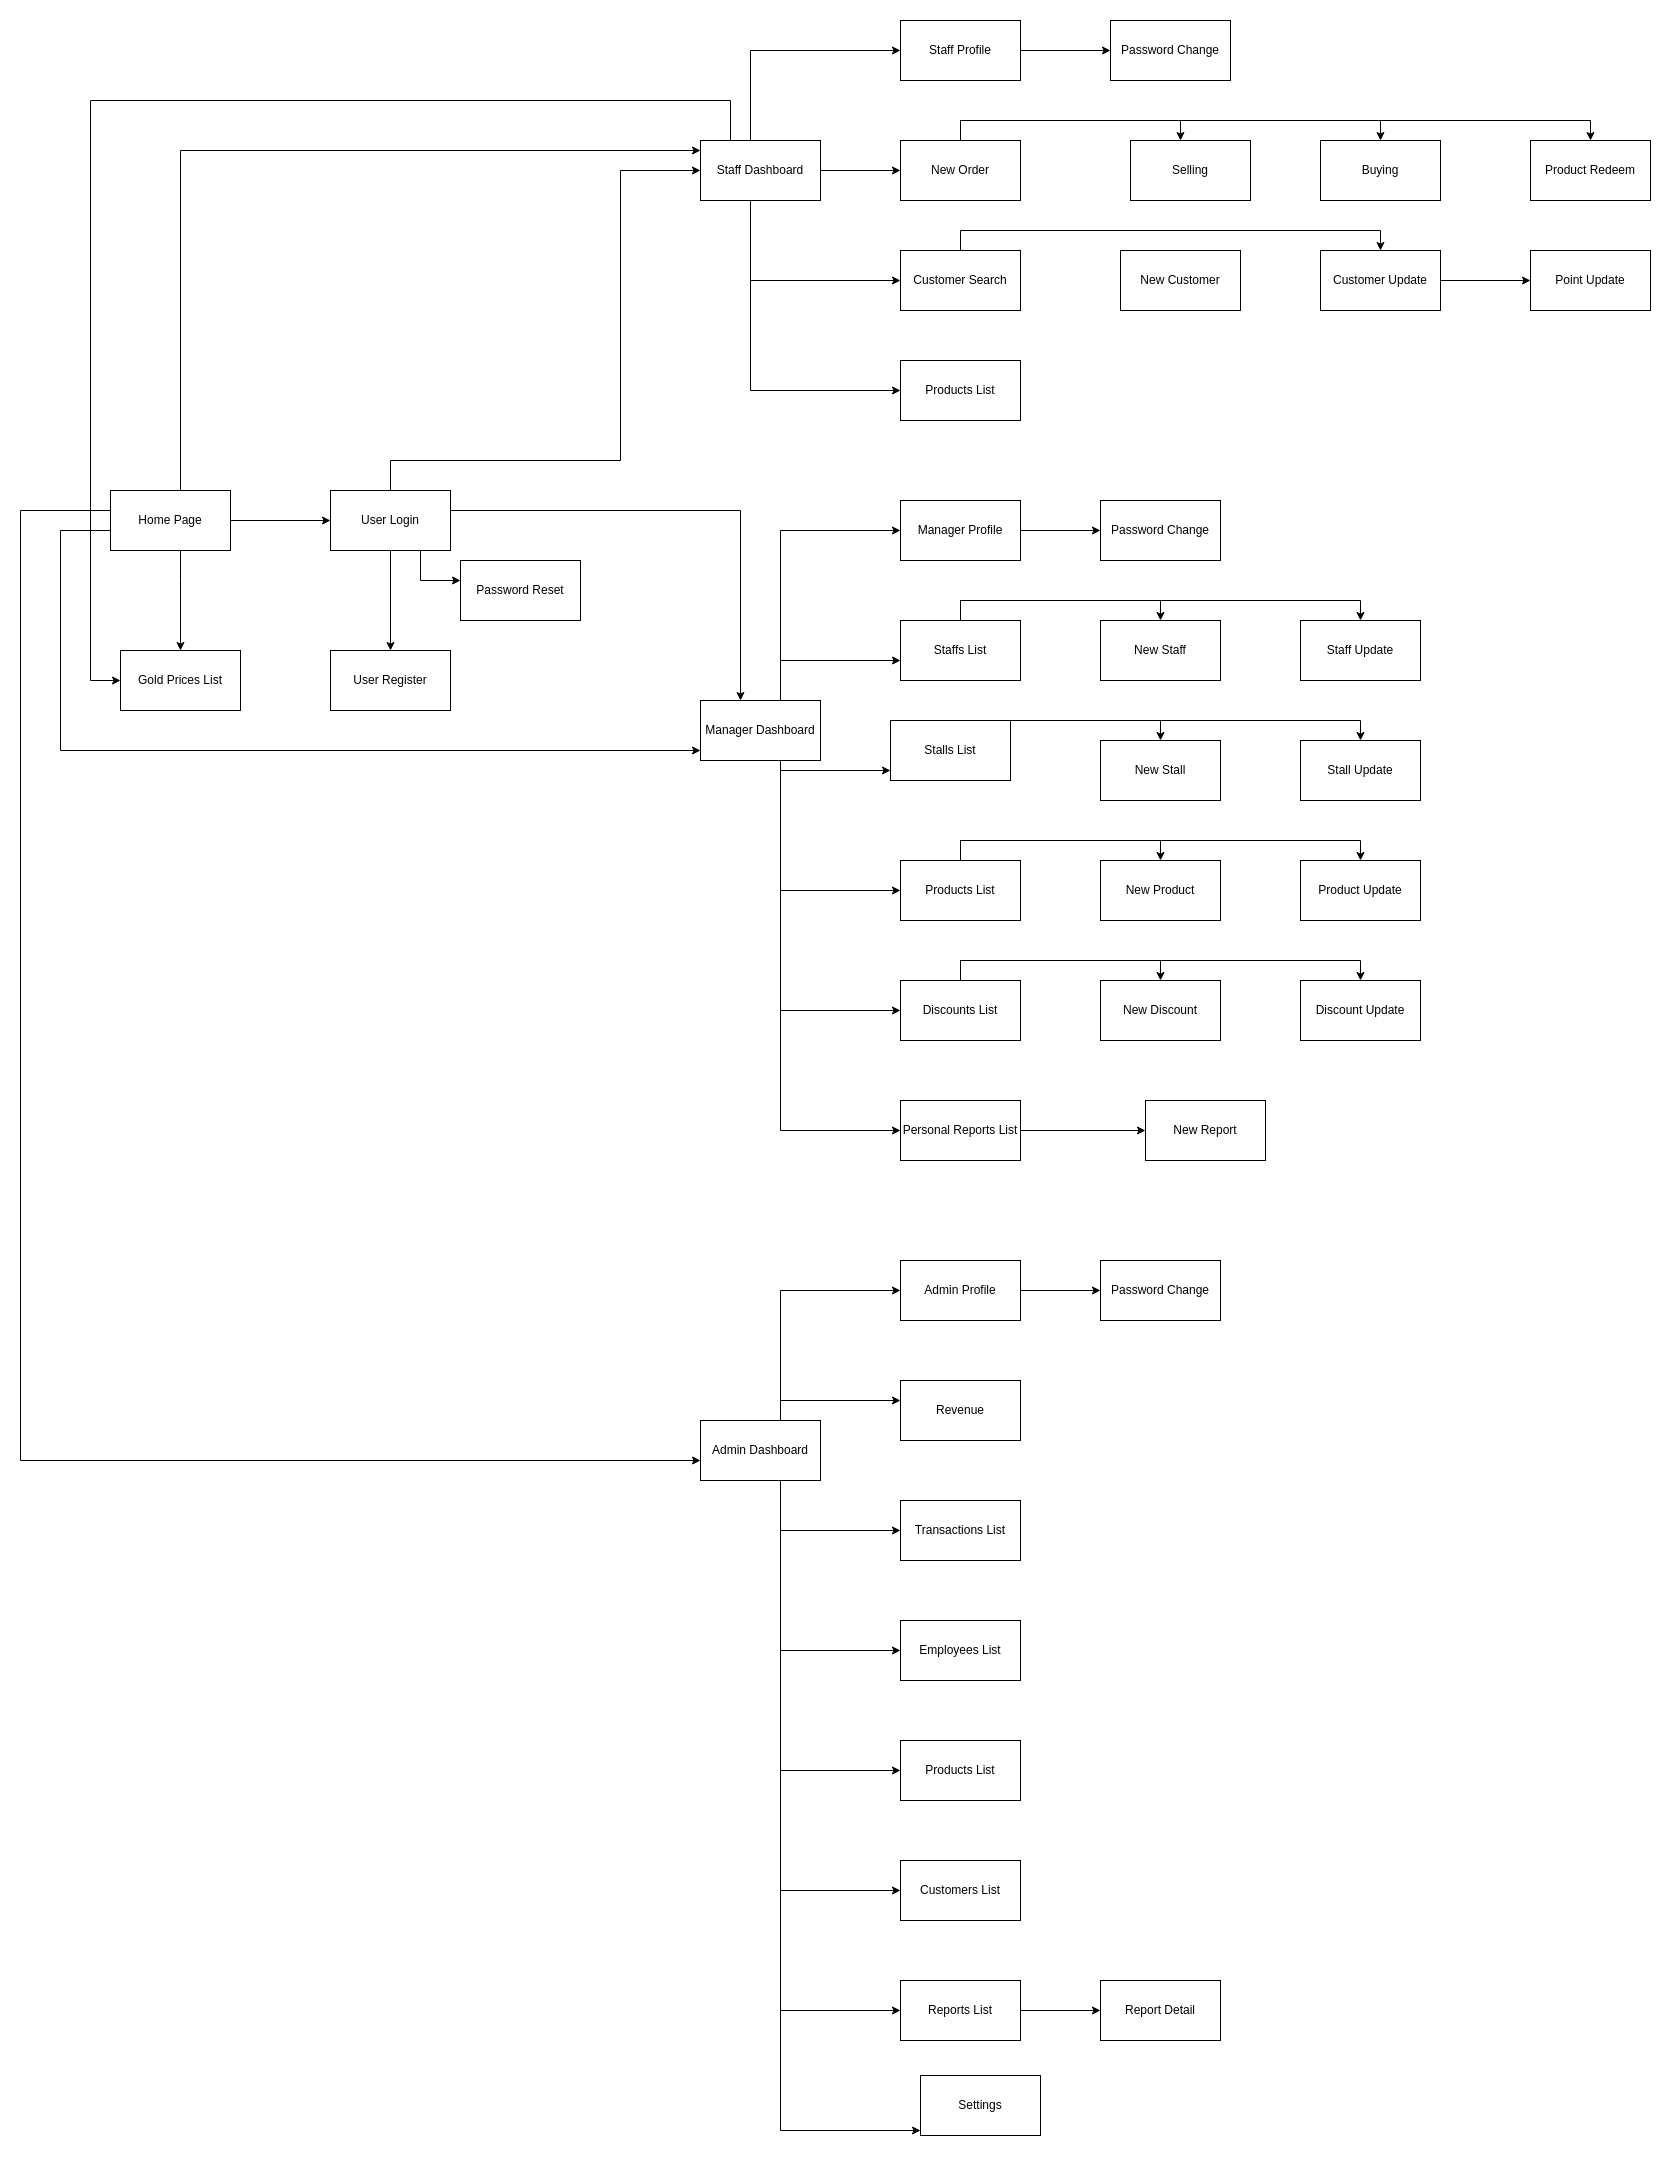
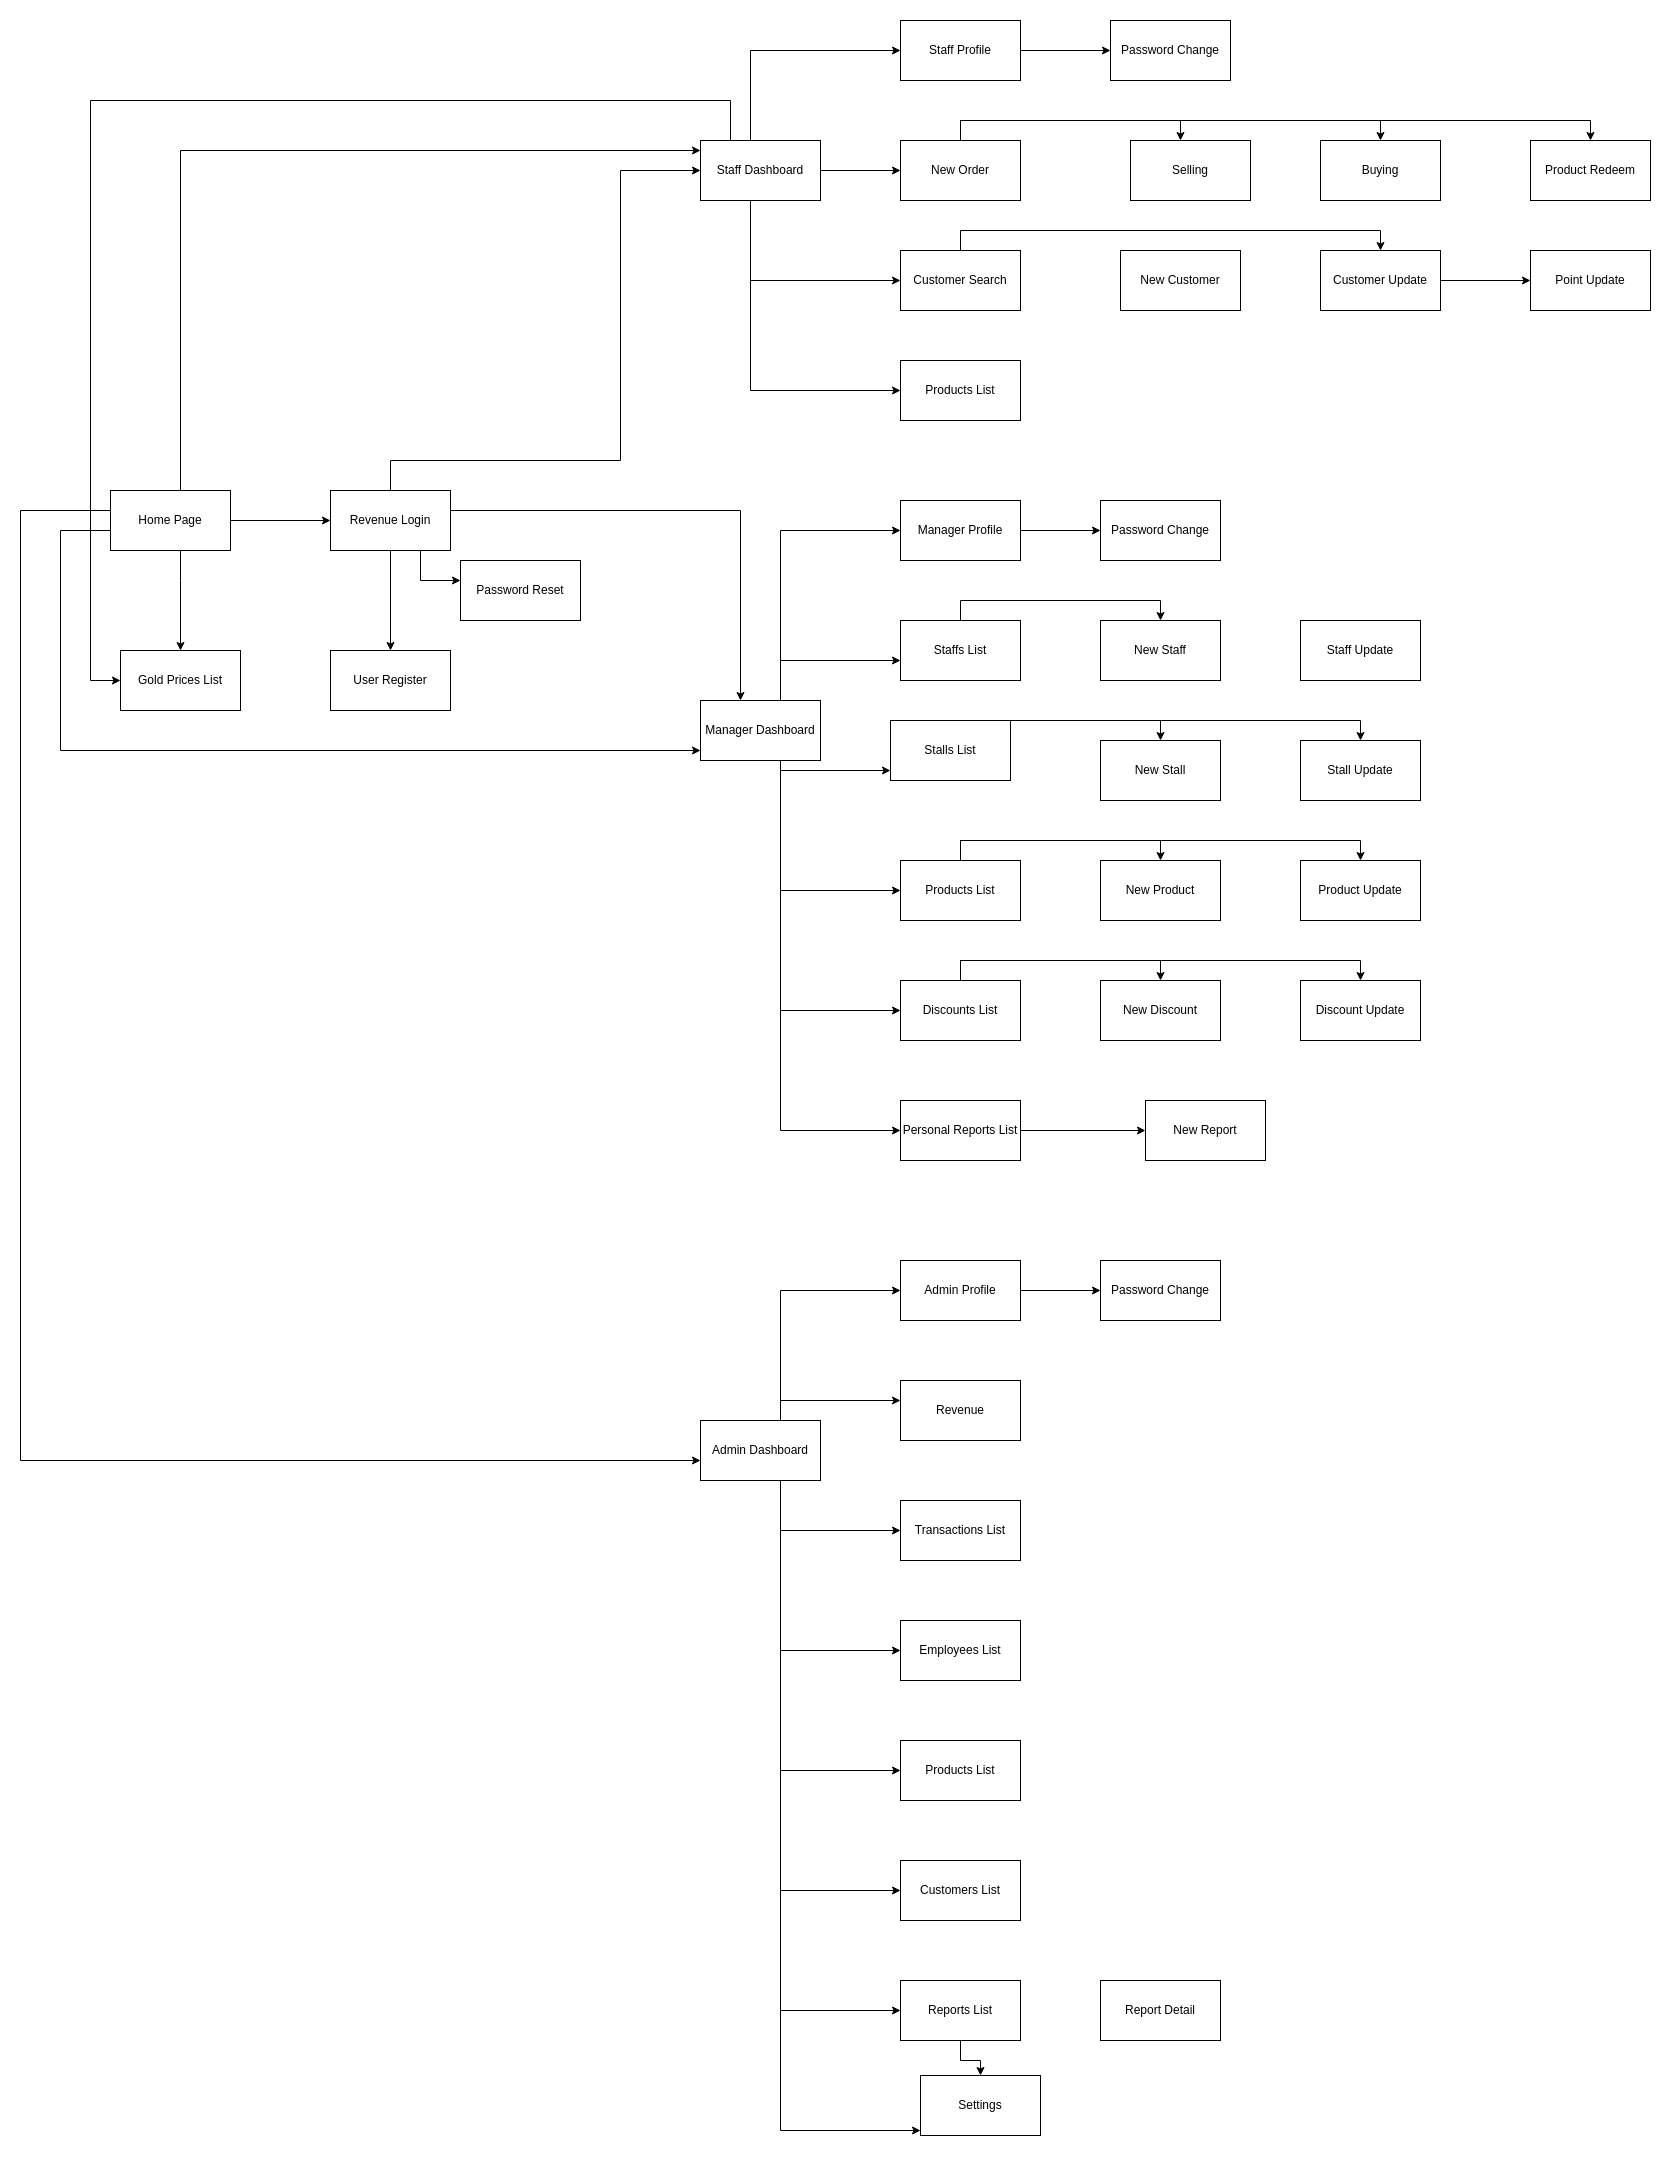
(391, 521) -> (391, 521)
(1268, 601) -> none
(1057, 2011) -> (965, 2061)
